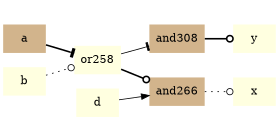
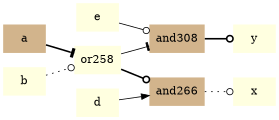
none -> (98, 17)
